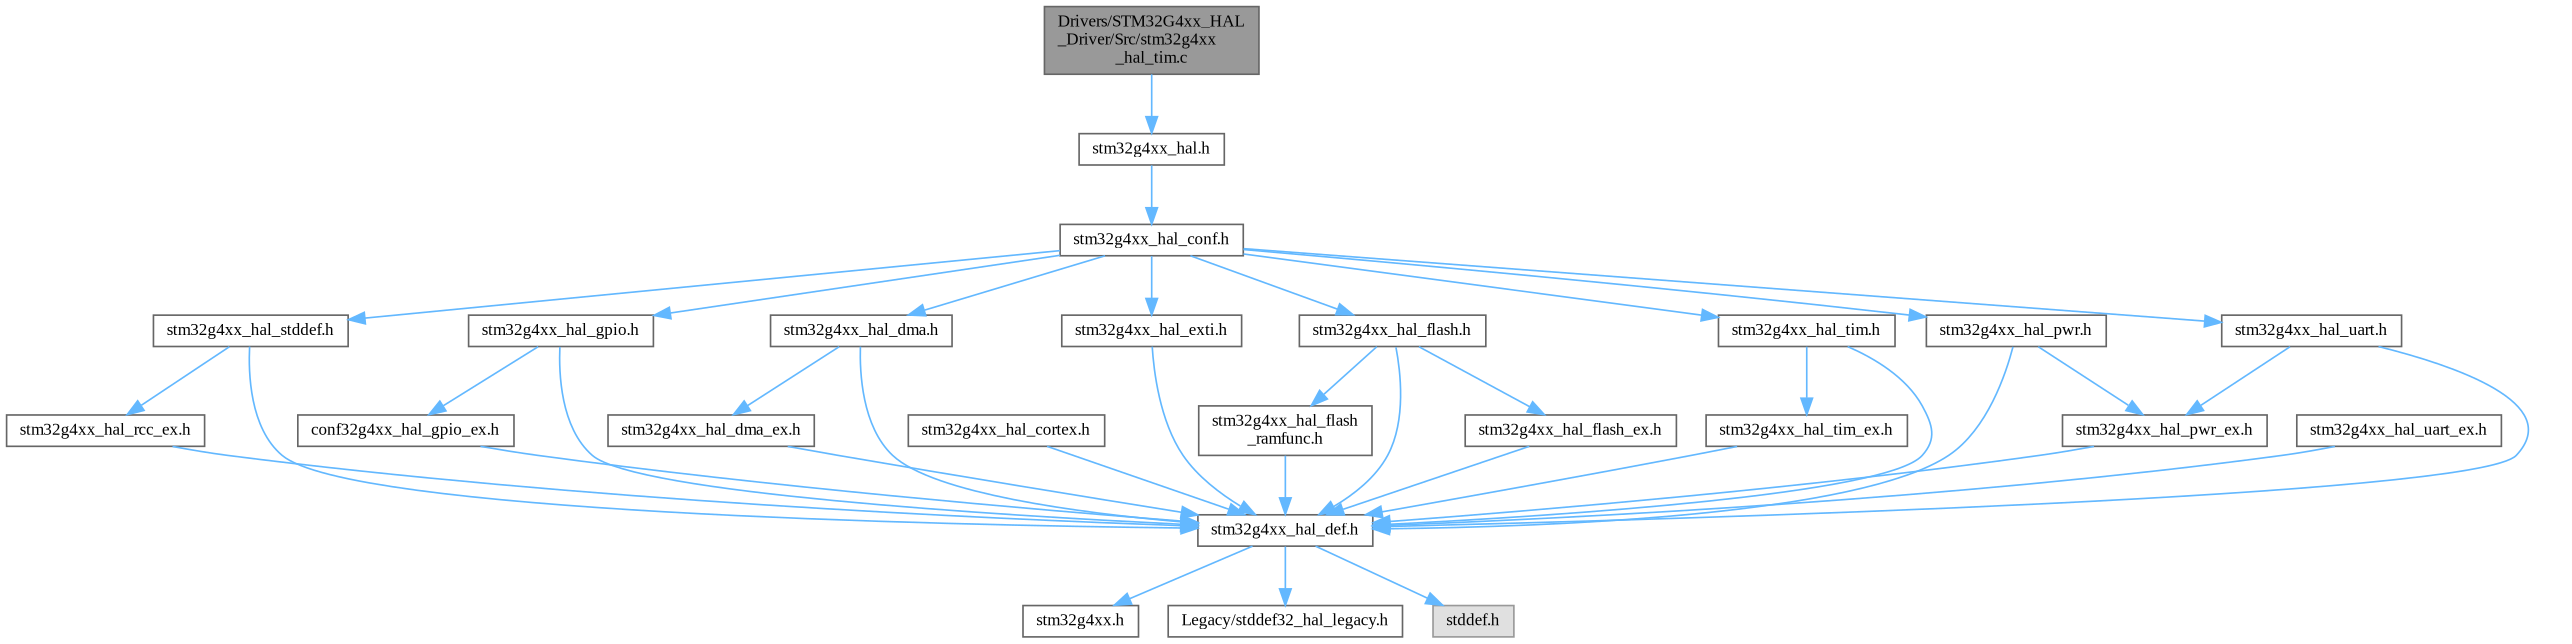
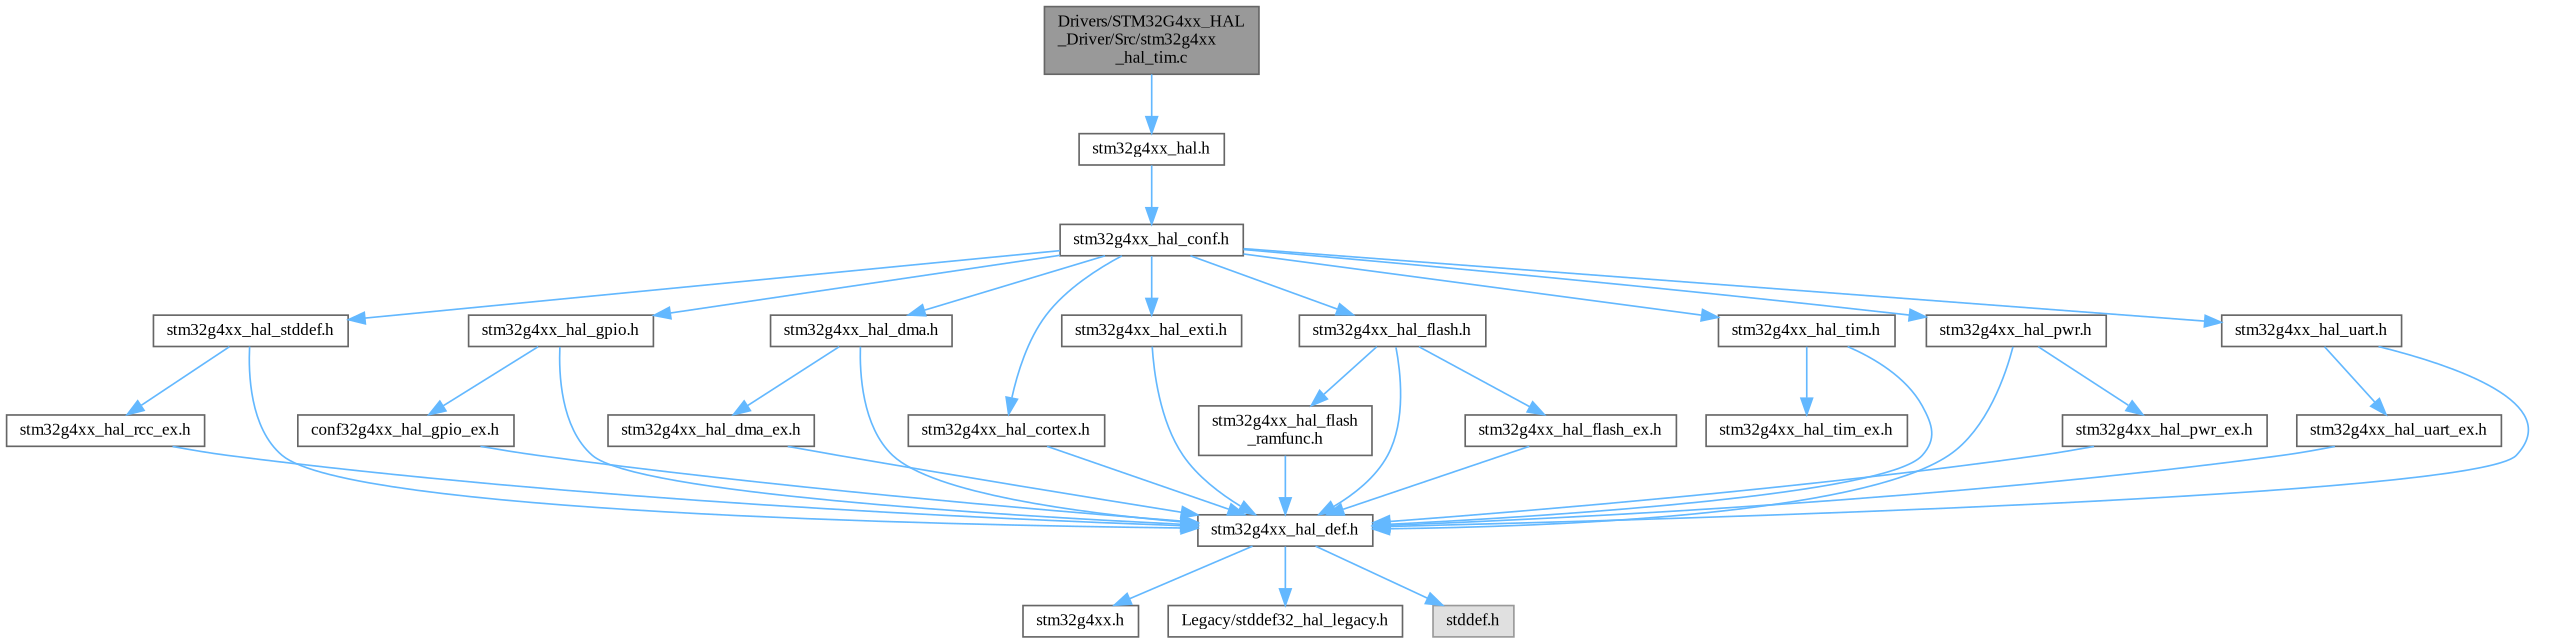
none -> (1048, 313)
(2245, 376) -> (2350, 374)
(1560, 480) -> none
